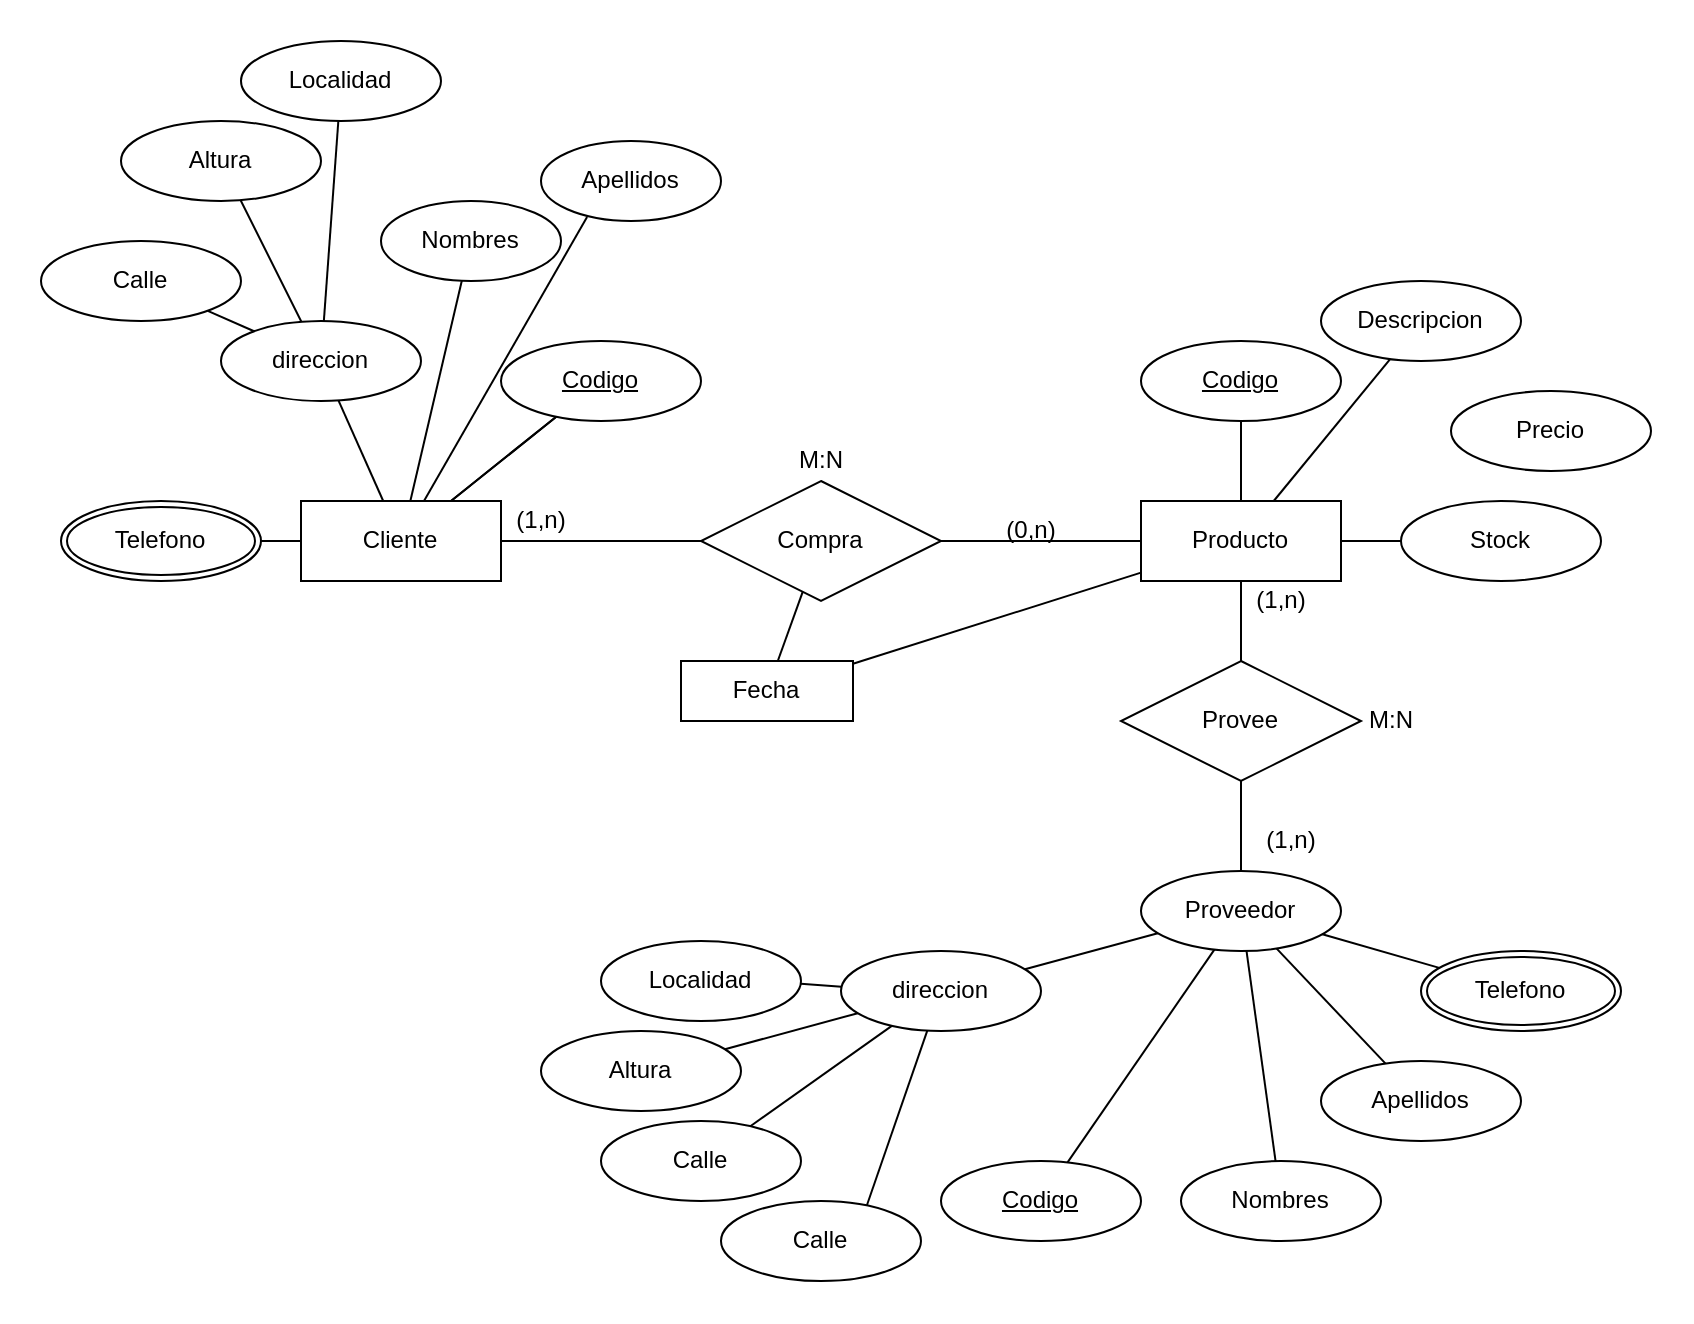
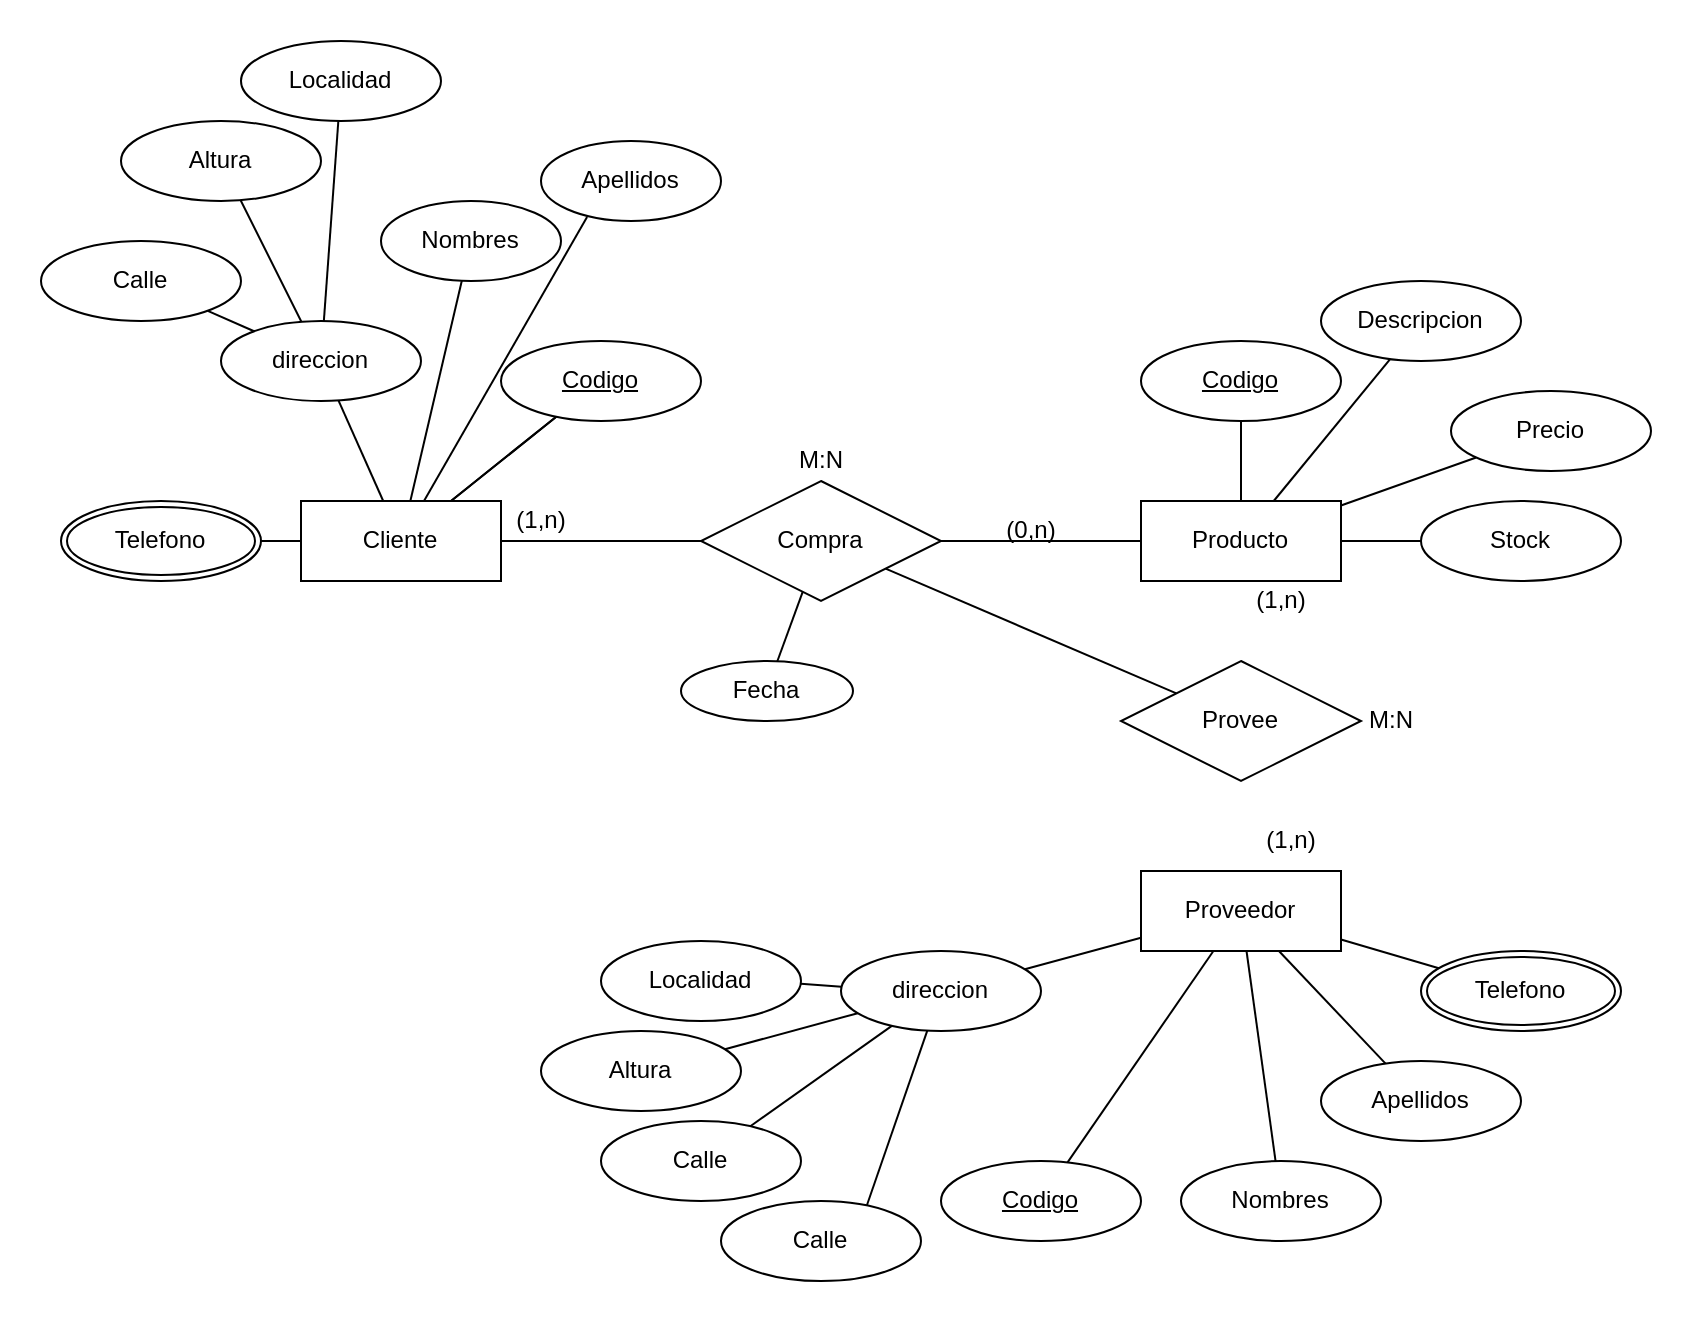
(1501, 541) -> (1521, 541)
(1241, 621) -> (1090, 656)
(925, 641) -> (1408, 482)
(767, 691) -> (767, 691)
(1241, 826) -> none
(1241, 911) -> (1241, 911)
